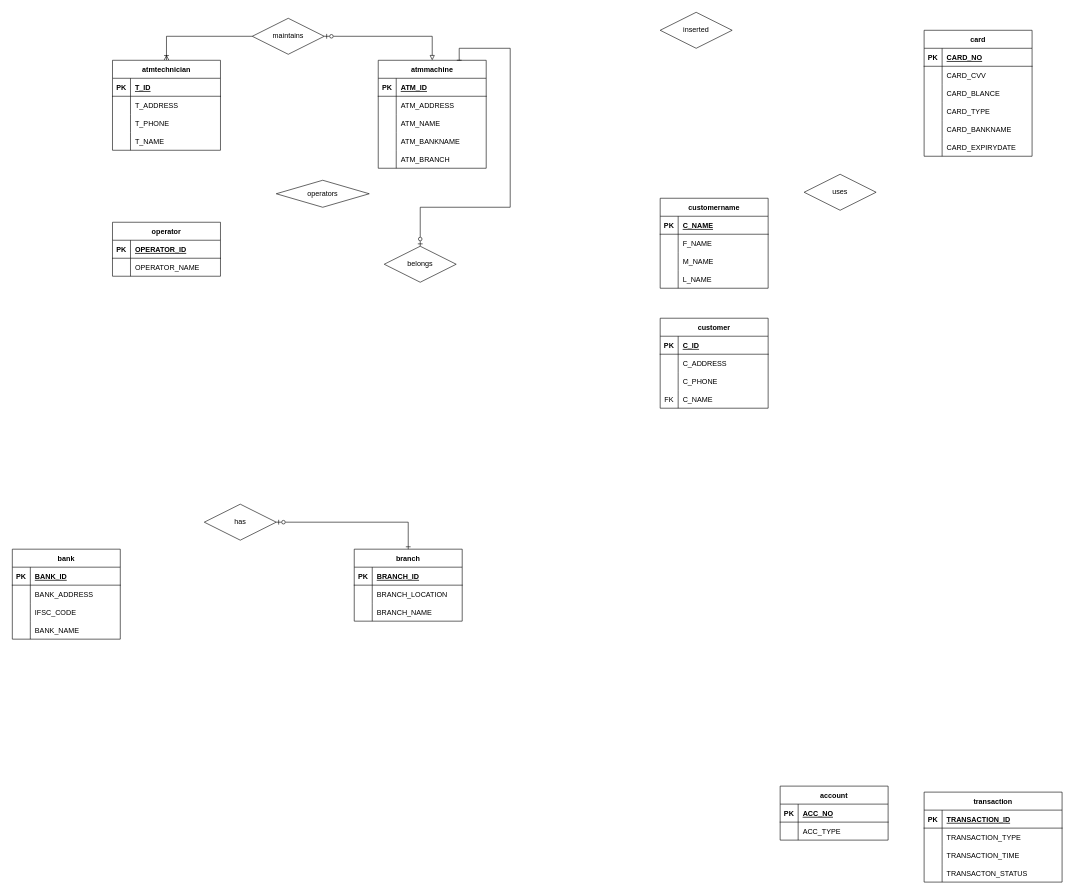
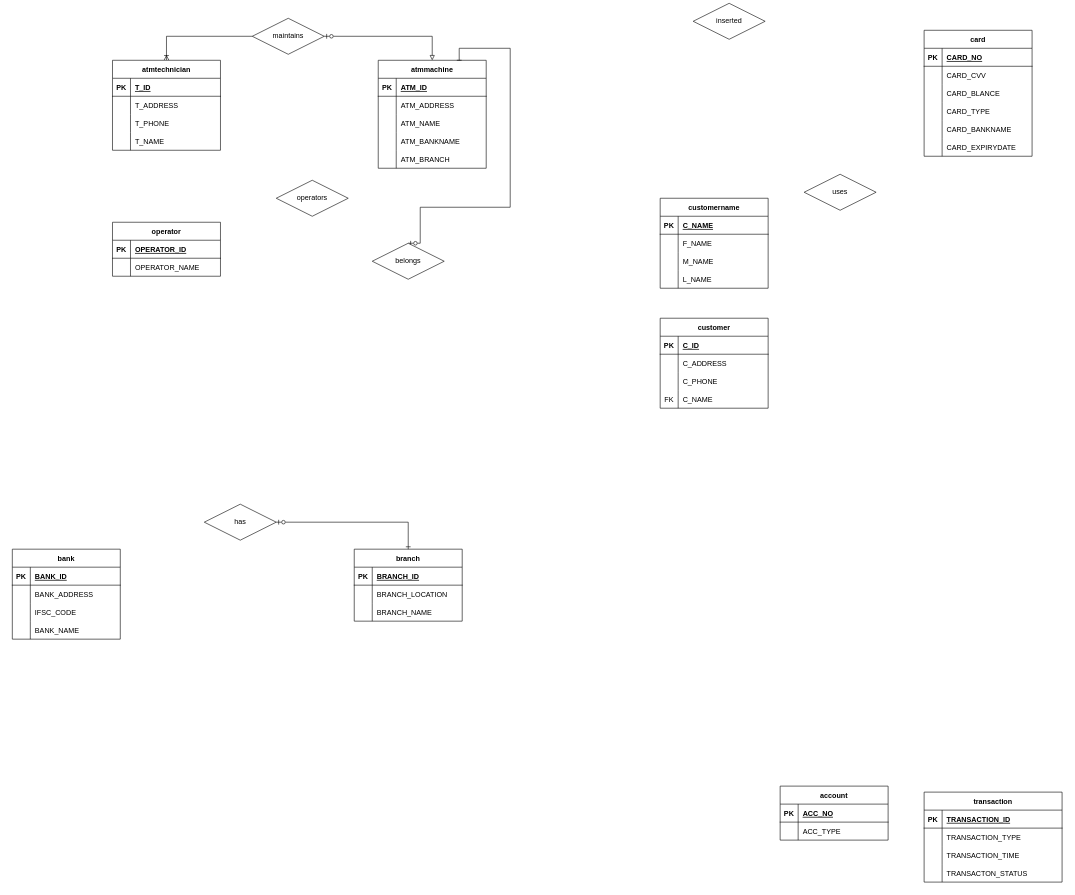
(696, 30) -> (729, 21)
(323, 194) -> (312, 198)
(420, 264) -> (408, 261)
